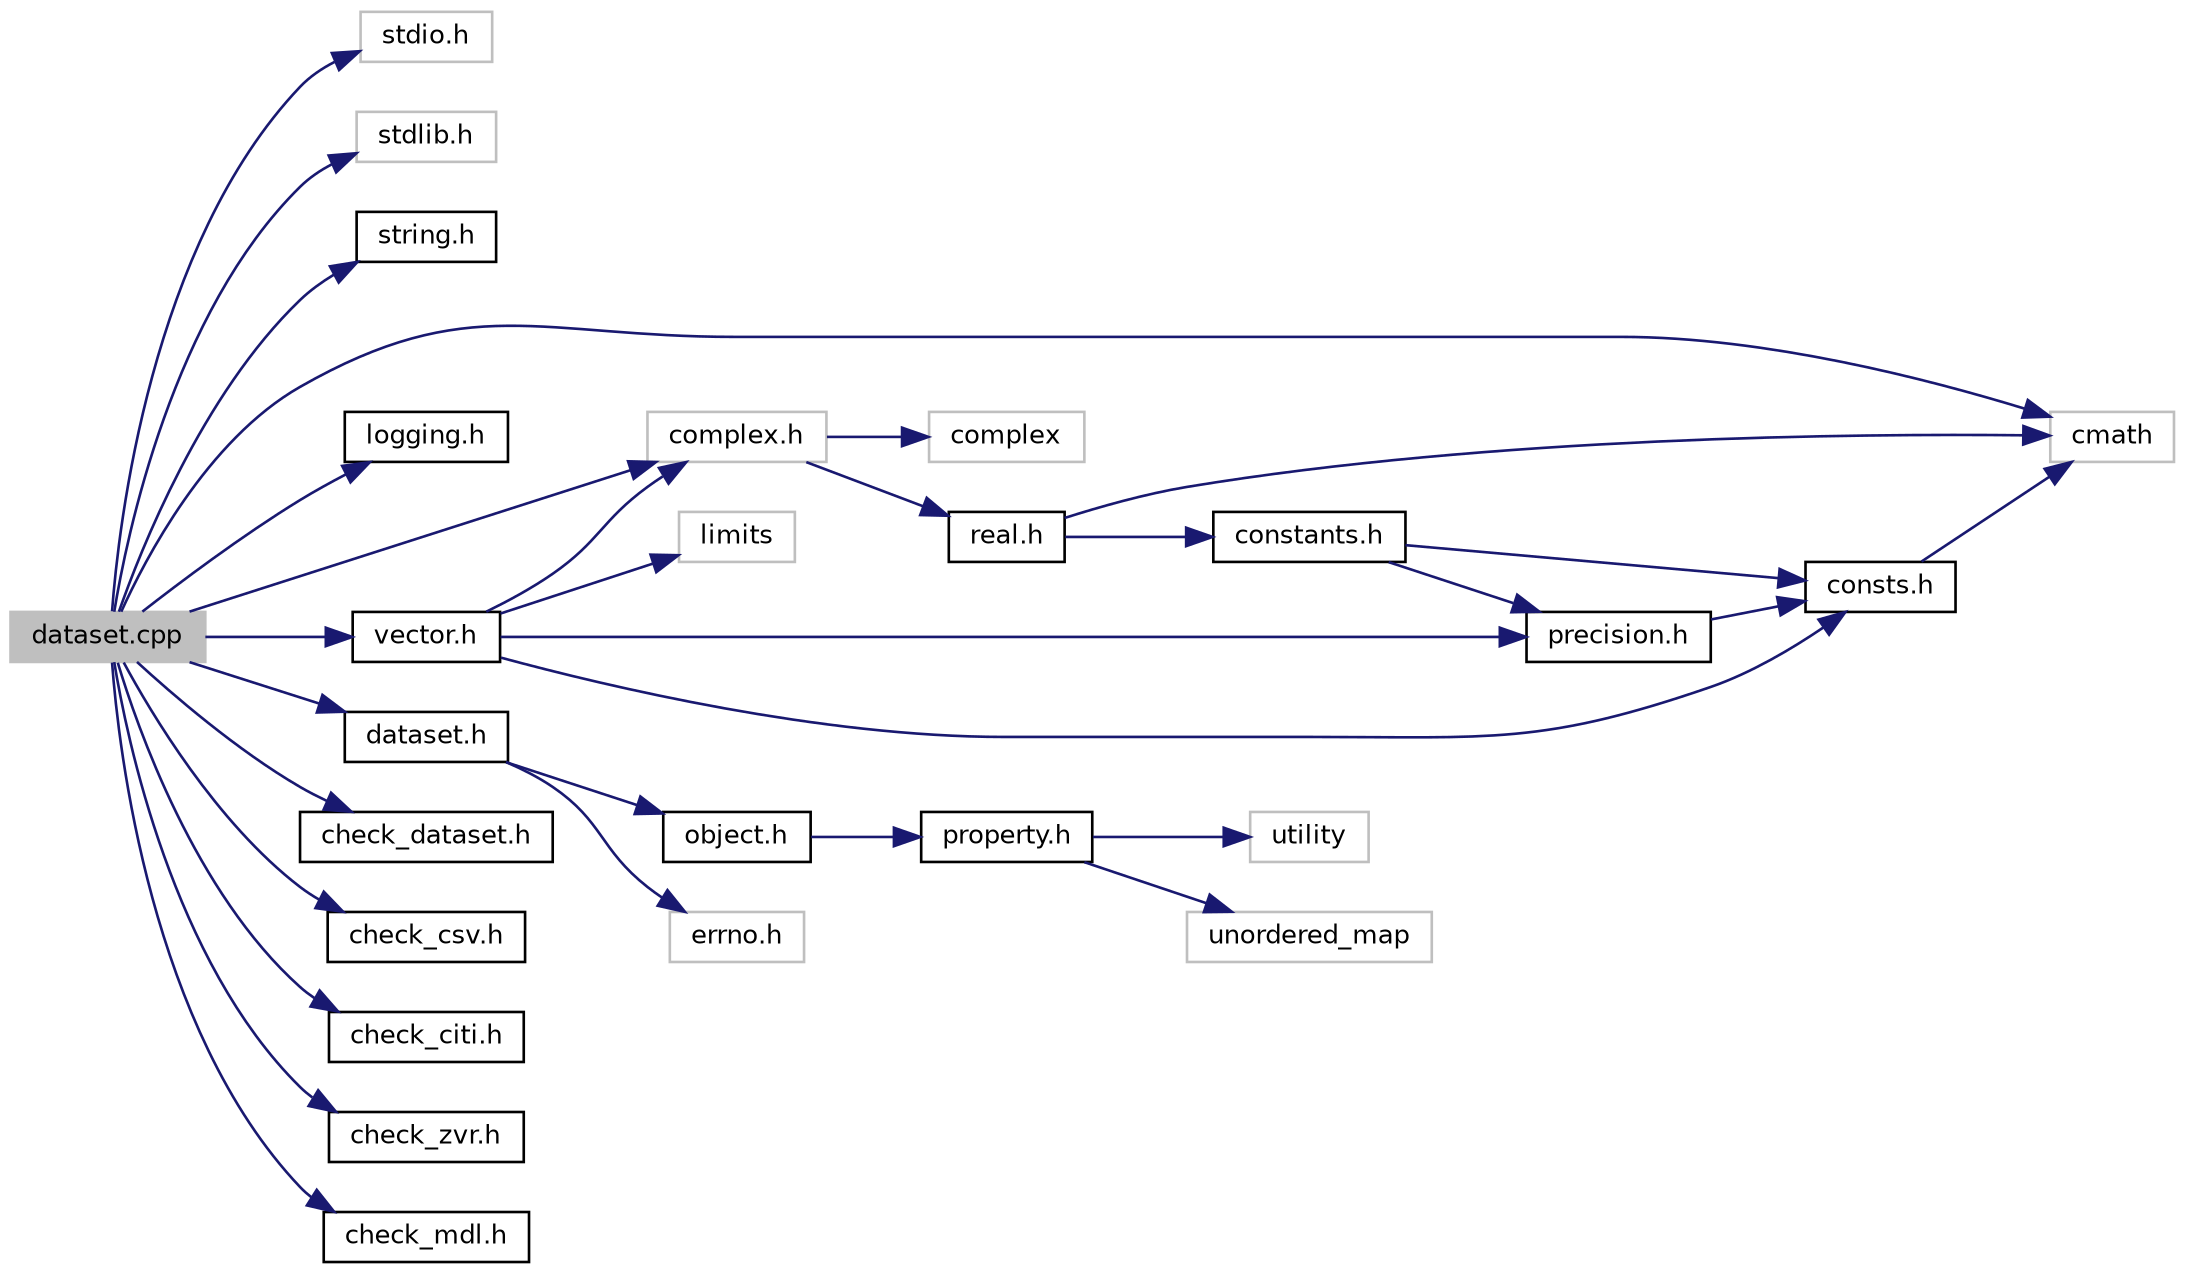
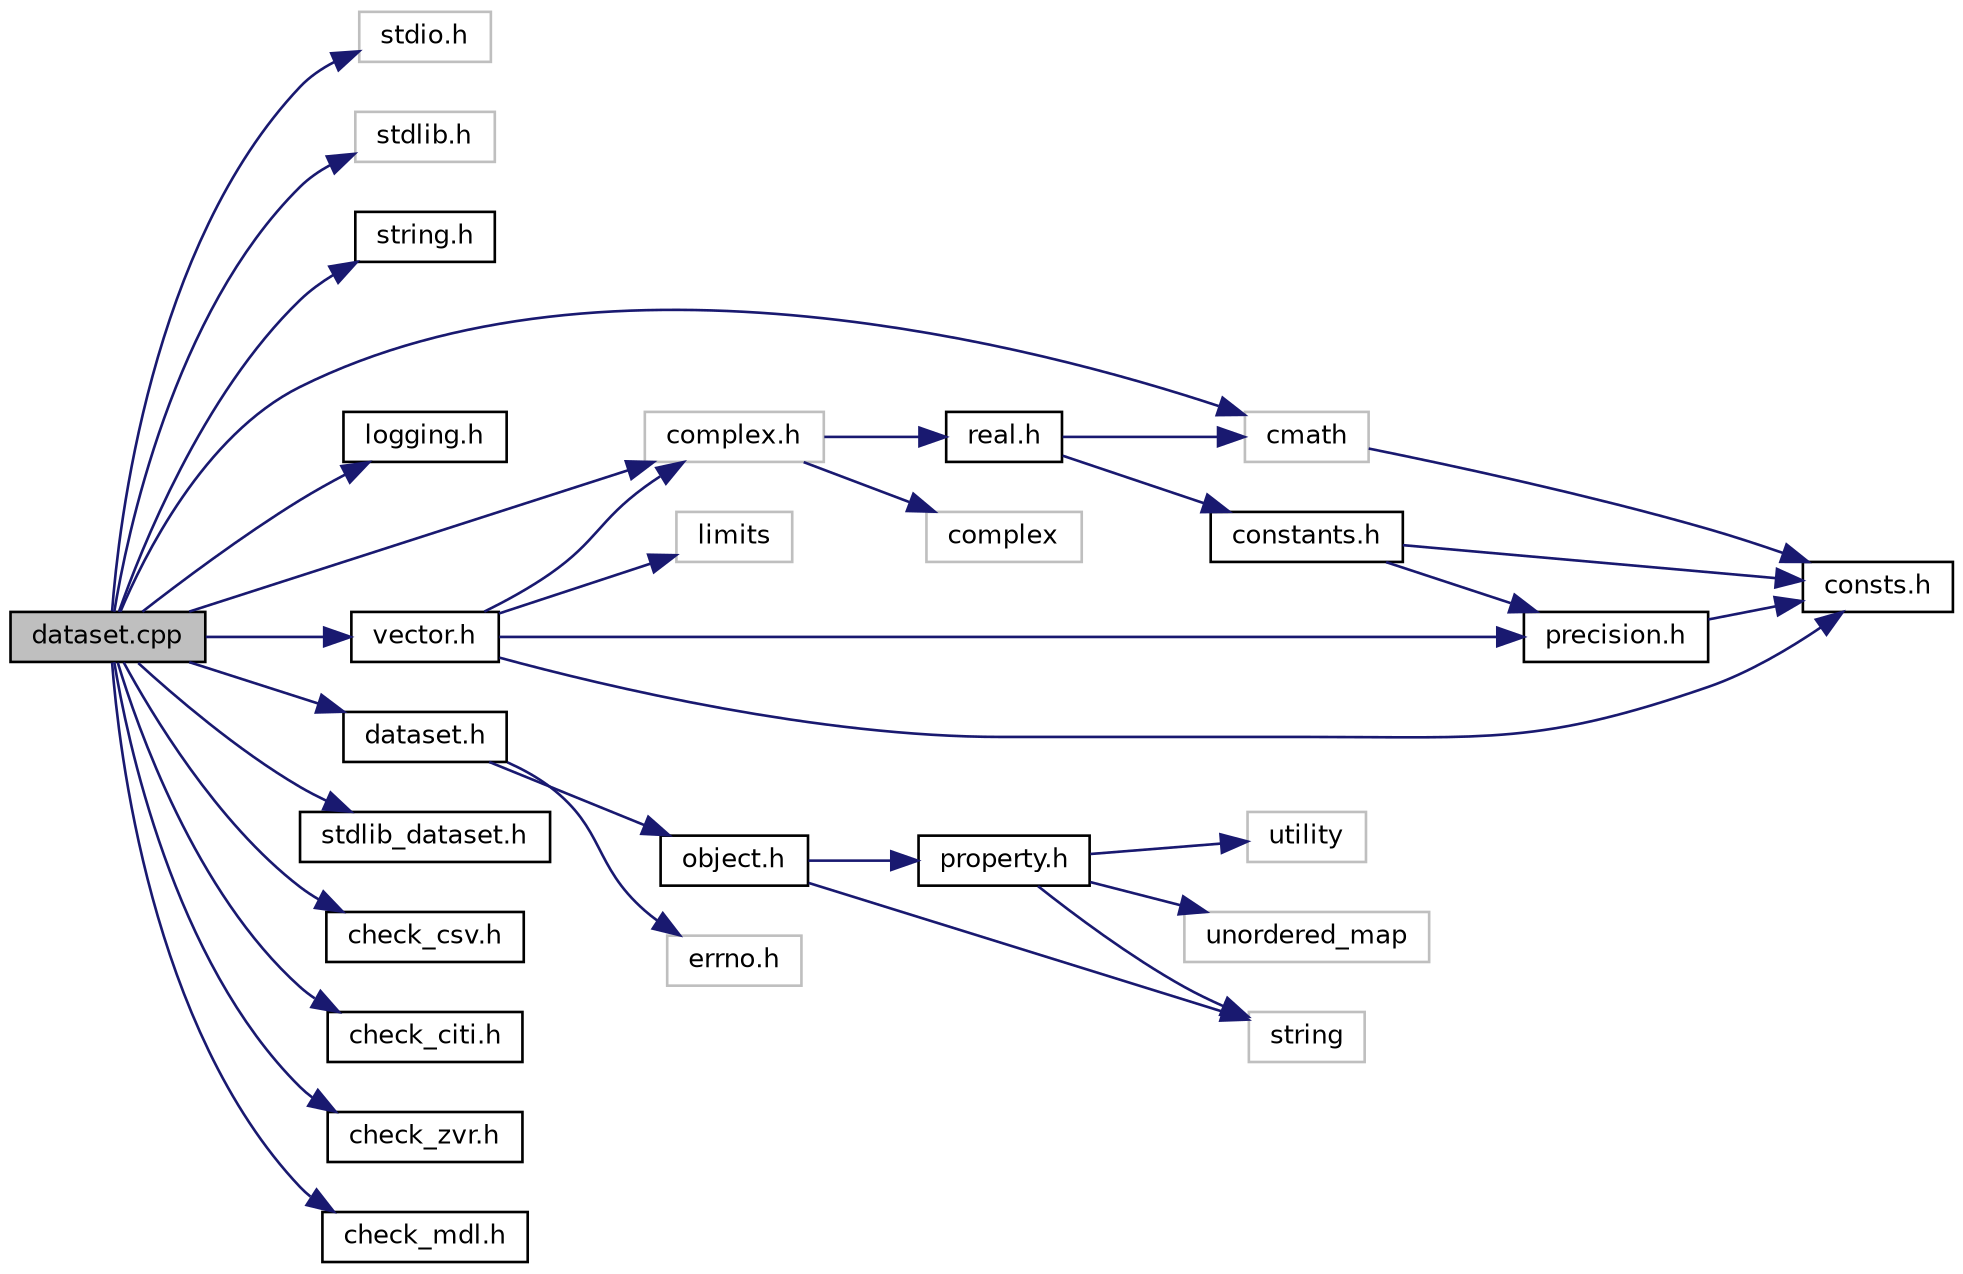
(1985, 519) -> (1577, 495)
(108, 637) -> (108, 637)
(426, 837) -> (425, 837)
none -> (1307, 1037)
